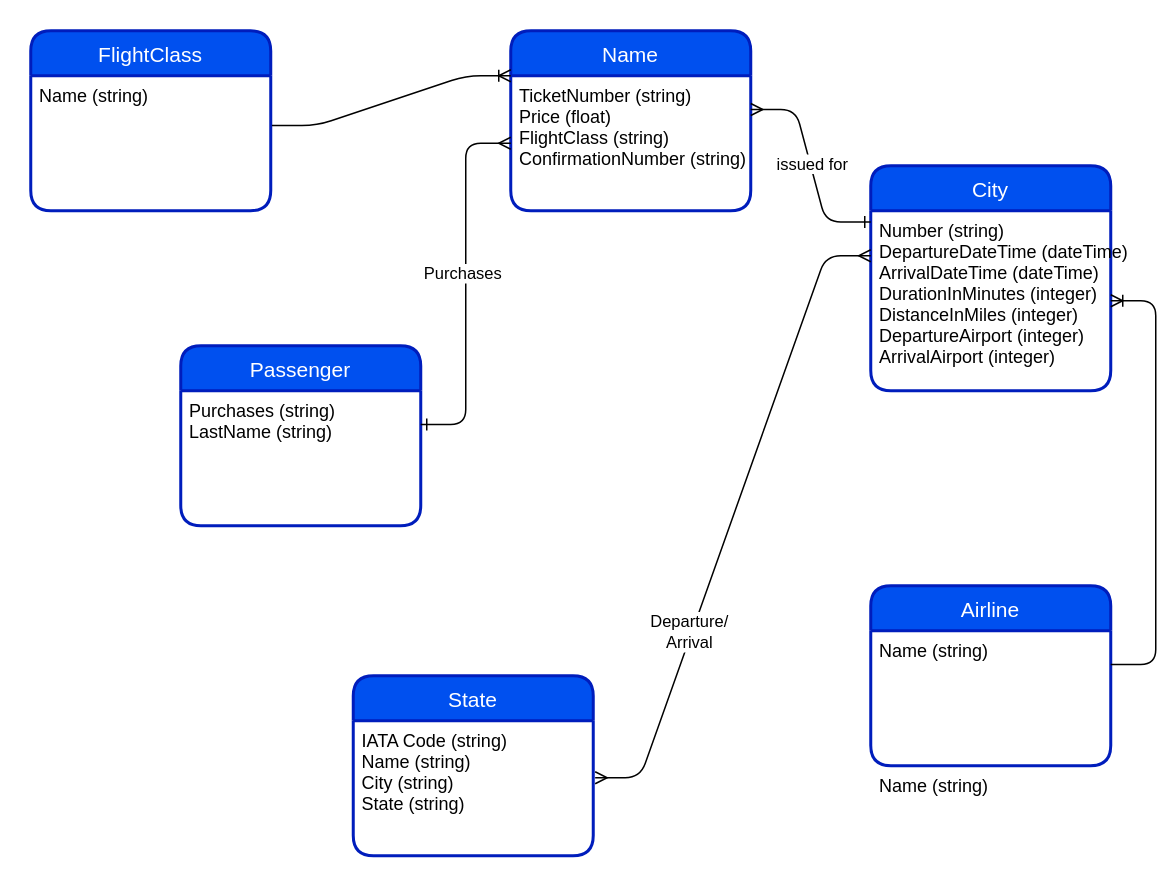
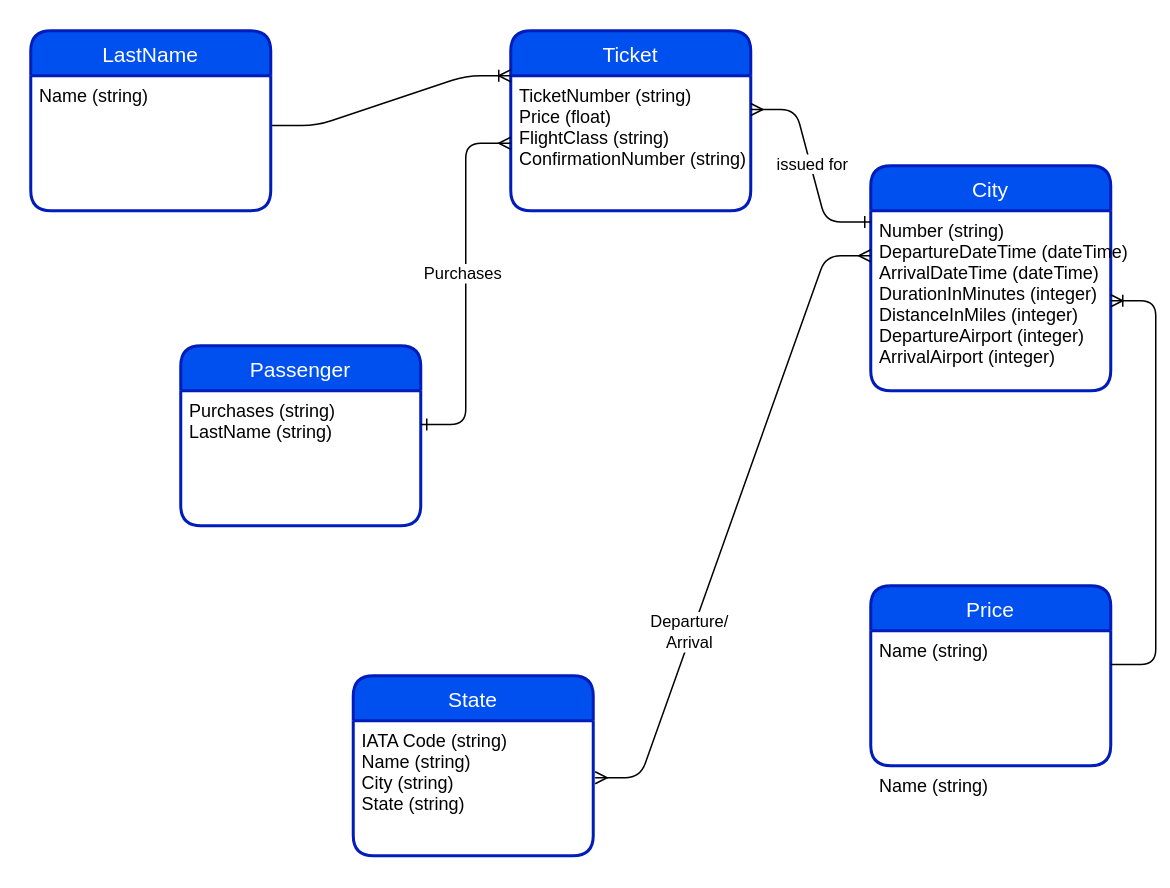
(150, 55) -> (150, 55)
(630, 55) -> (630, 55)
(990, 610) -> (990, 610)
